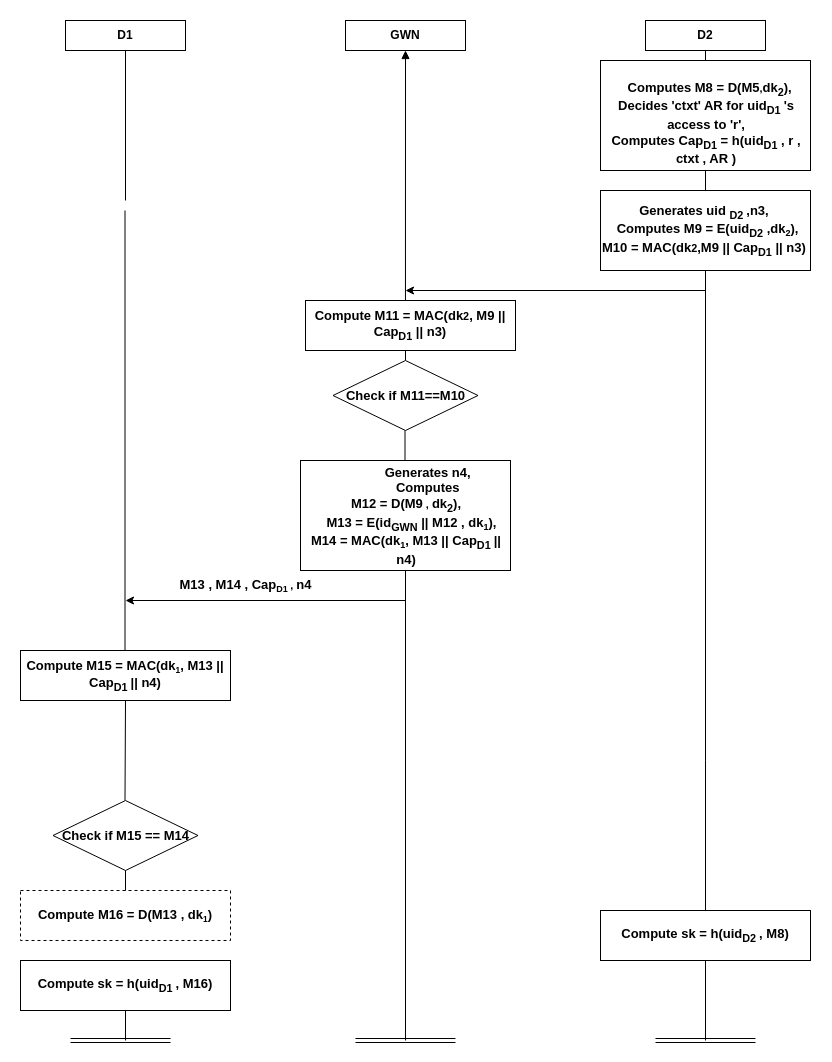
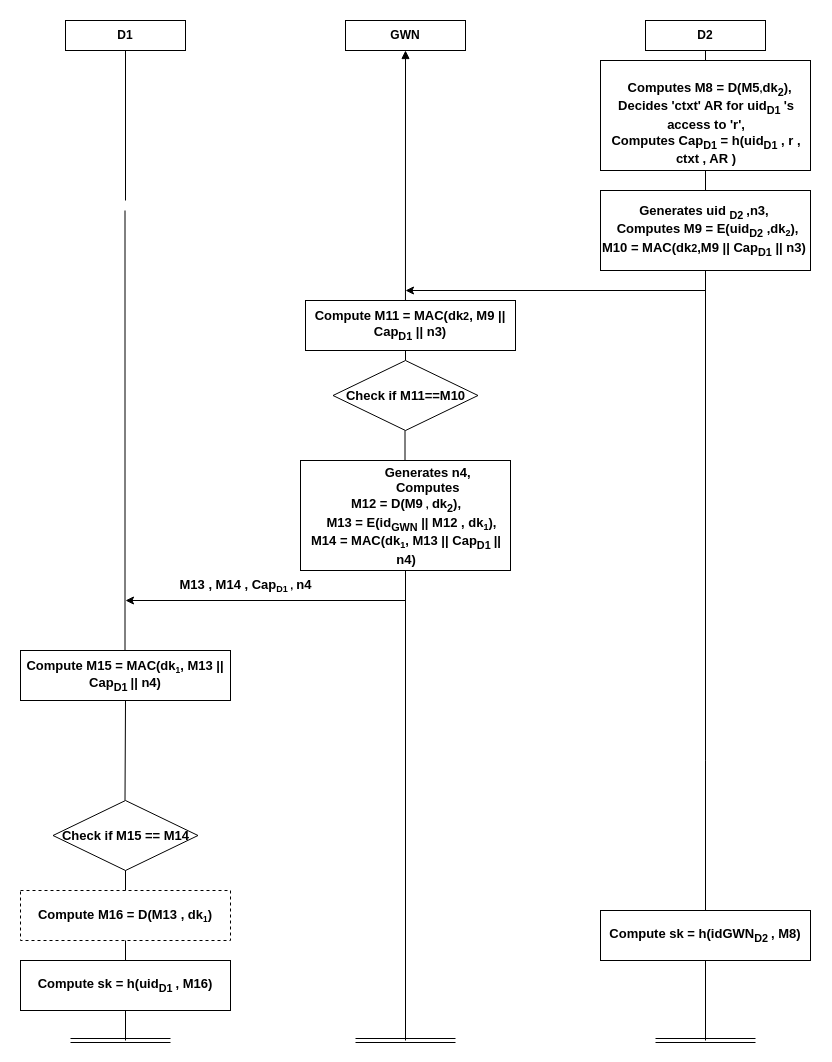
(706, 936) -> (706, 936)
none -> (126, 951)
